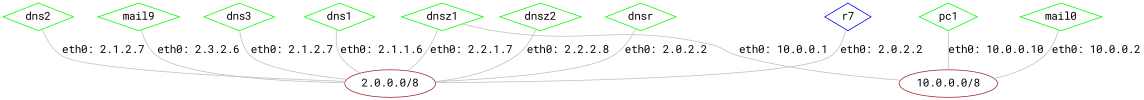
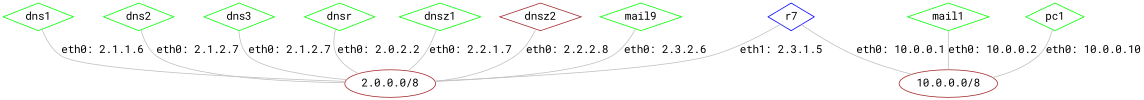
(540, 17) -> (540, 17)
(1061, 17) -> (948, 17)
(683, 39) -> (854, 55)
(882, 50) -> (781, 50)
